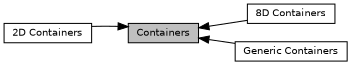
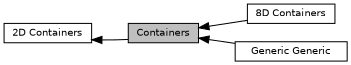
(105, 26) -> (115, 40)
(291, 51) -> (291, 51)
